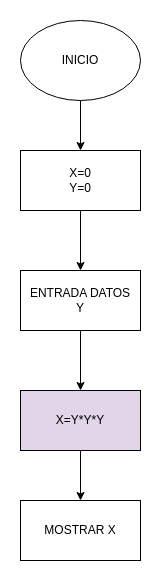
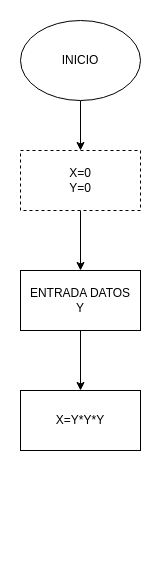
(81, 181) -> (81, 181)
(81, 421) -> (81, 421)
(81, 472) -> none
(81, 531) -> none
